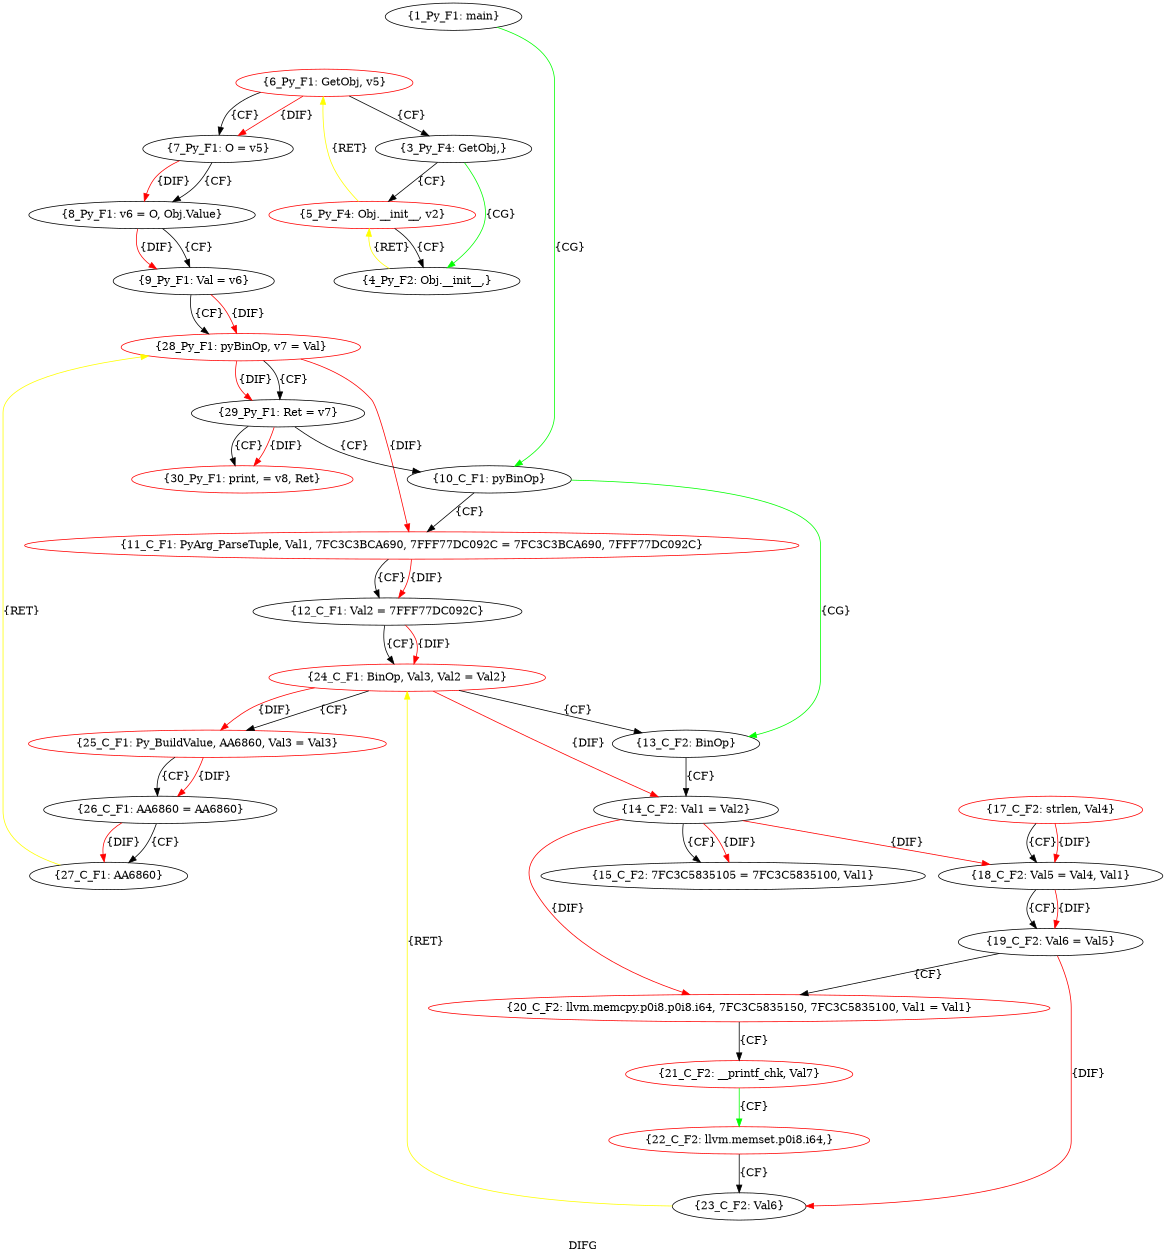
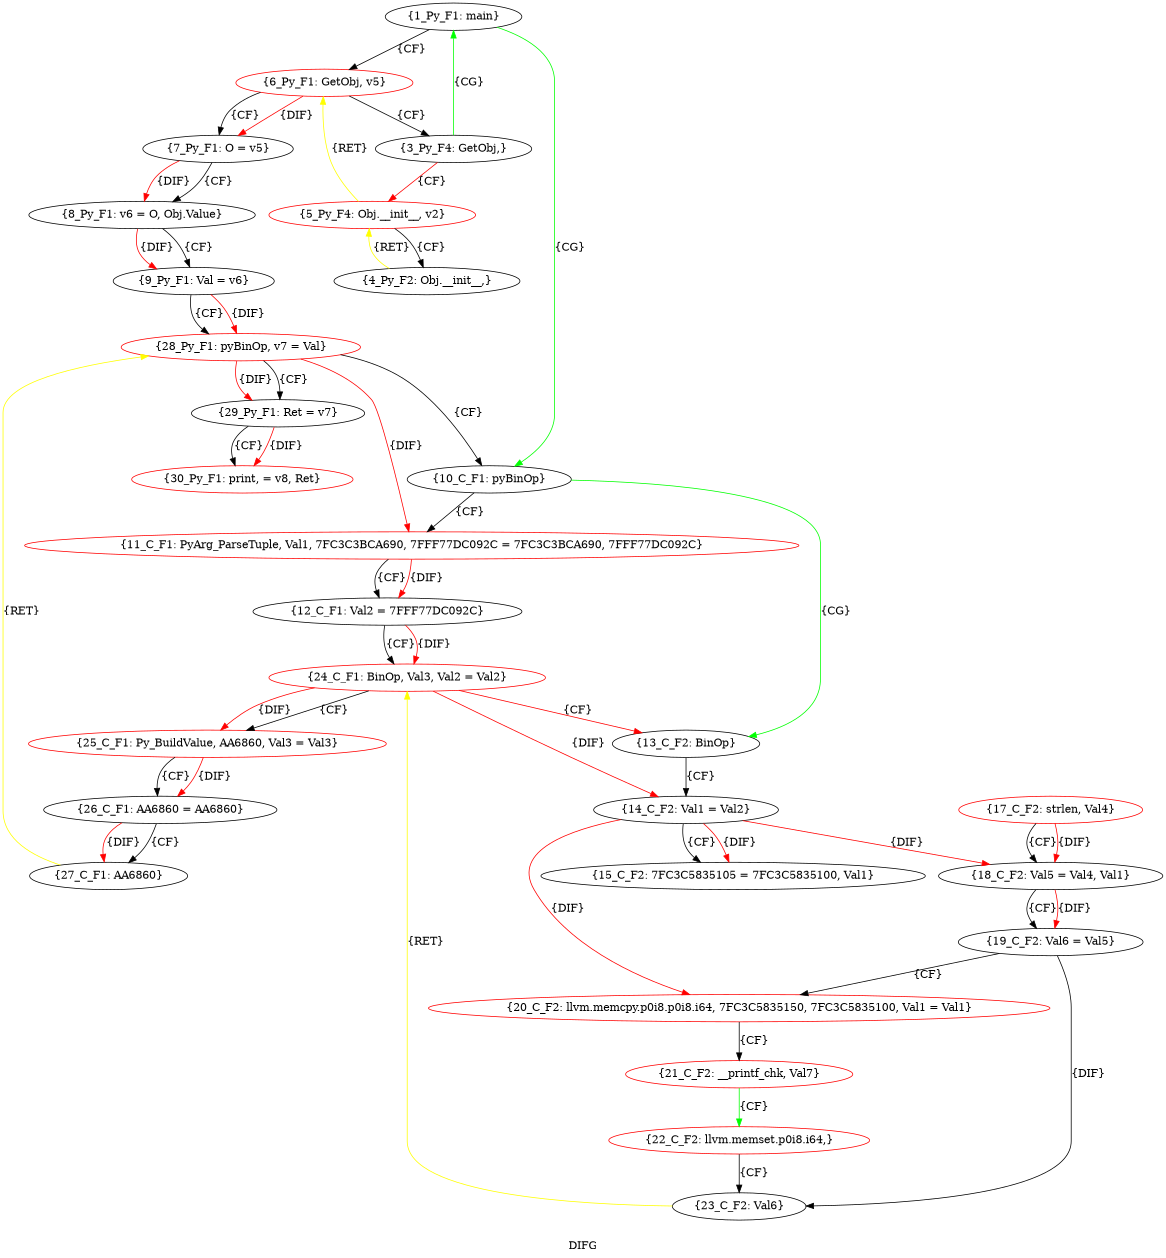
none -> (393, 48)
(416, 179) -> (416, 179)
(485, 216) -> (454, 87)
(351, 456) -> (420, 391)
(547, 711) -> (547, 711)
(1043, 1174) -> (1043, 1174)
